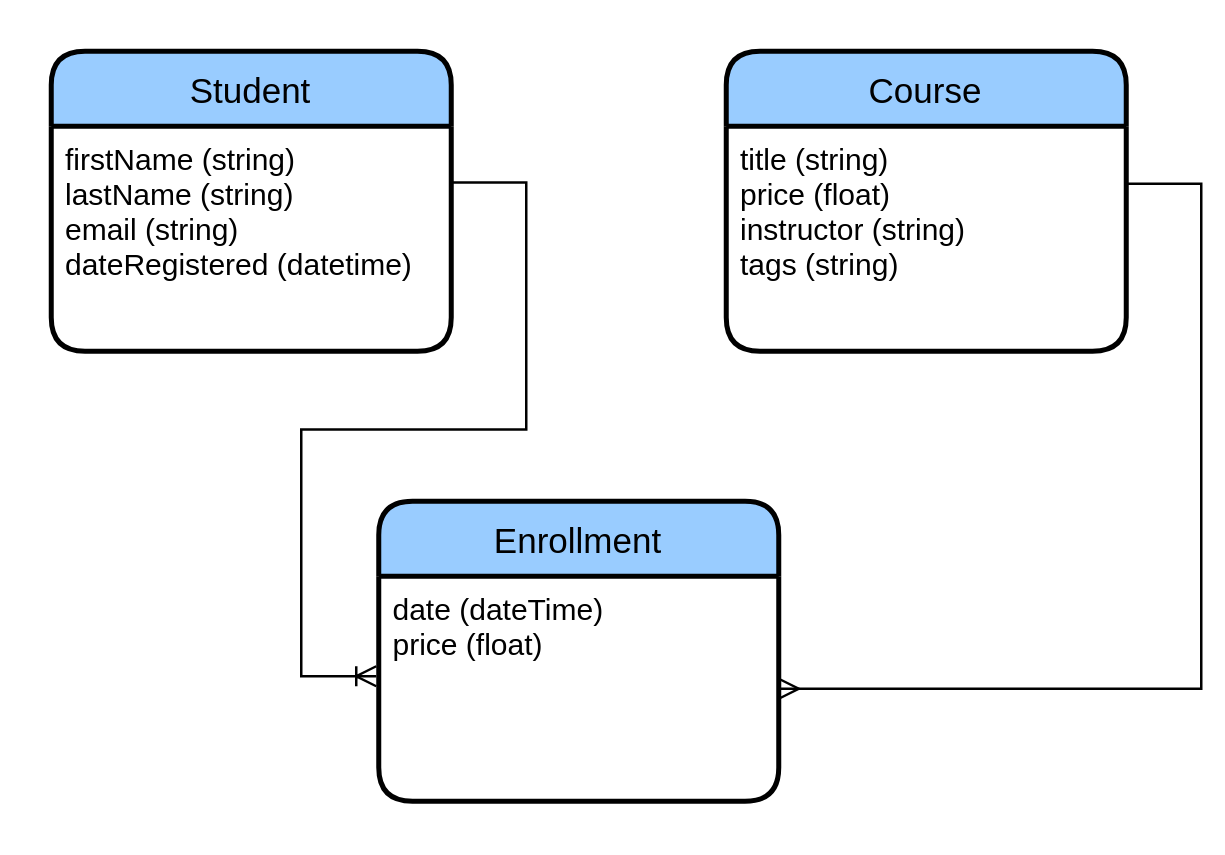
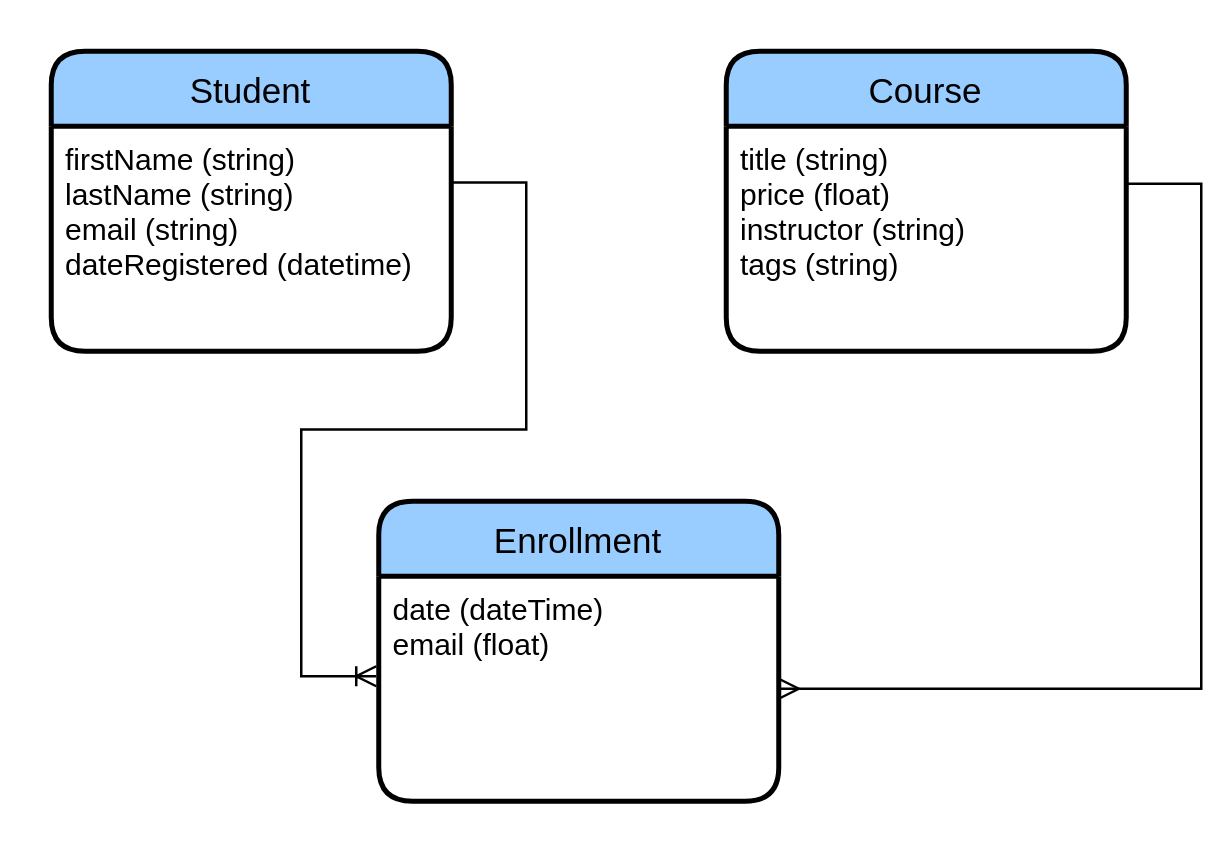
(511, 610) -> (511, 610)
